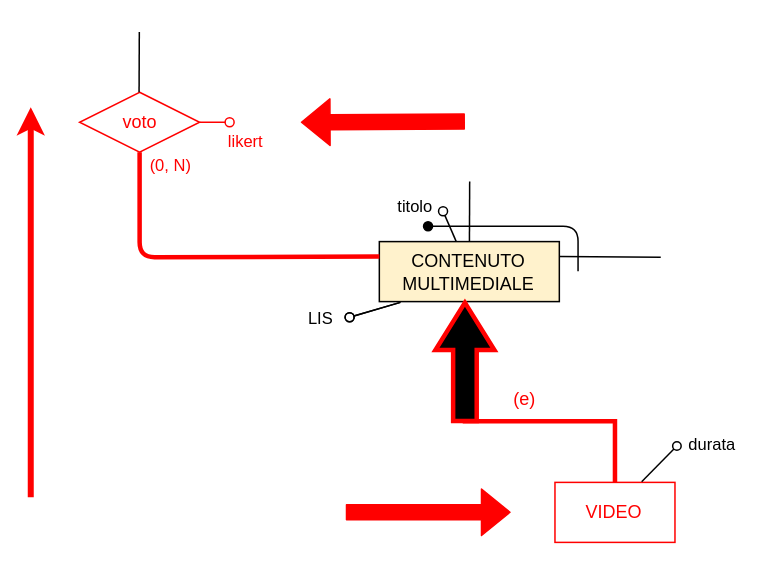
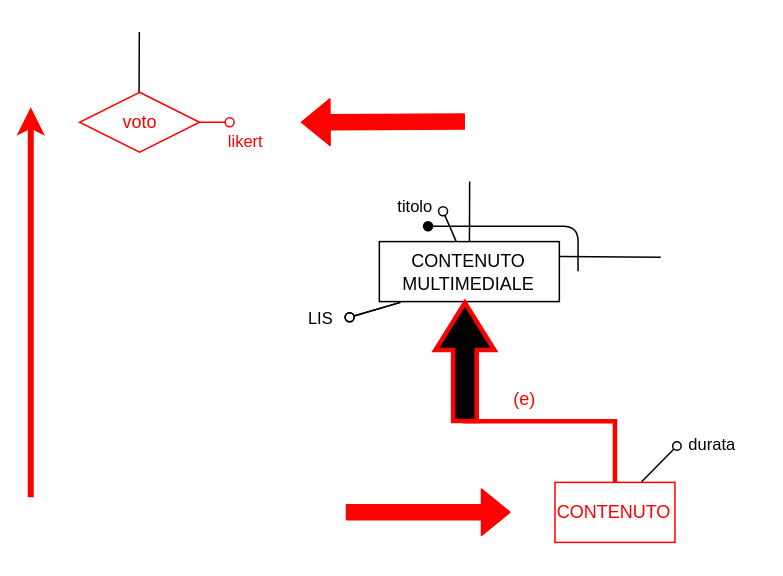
(212, 257) -> none
(469, 272) -> (469, 272)
(614, 512) -> (614, 512)
